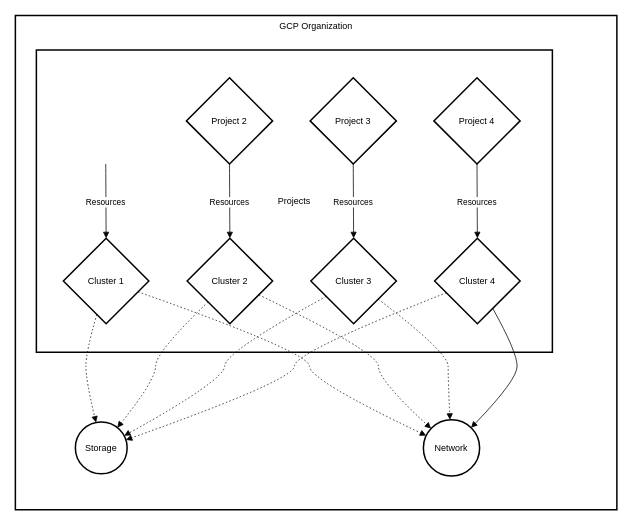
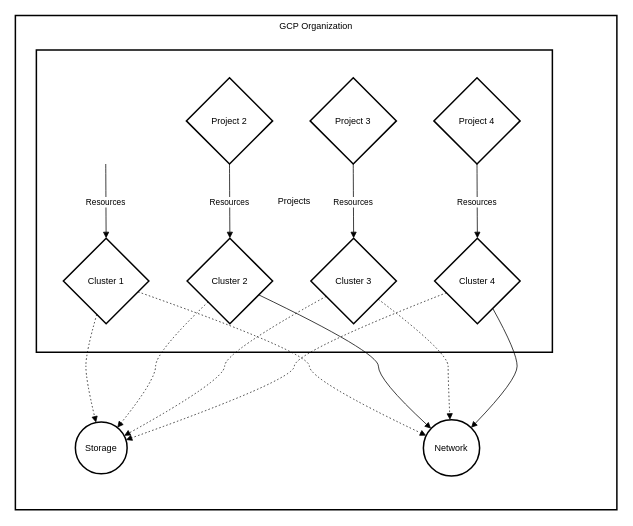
(353, 344) -> (353, 344)
